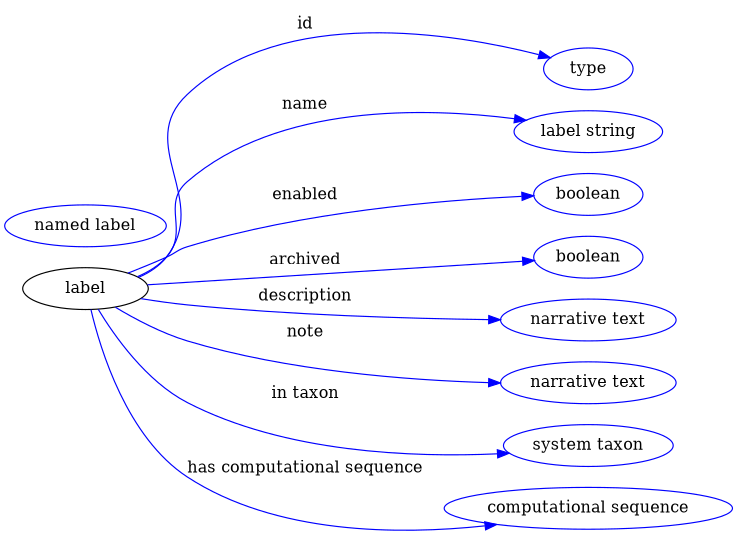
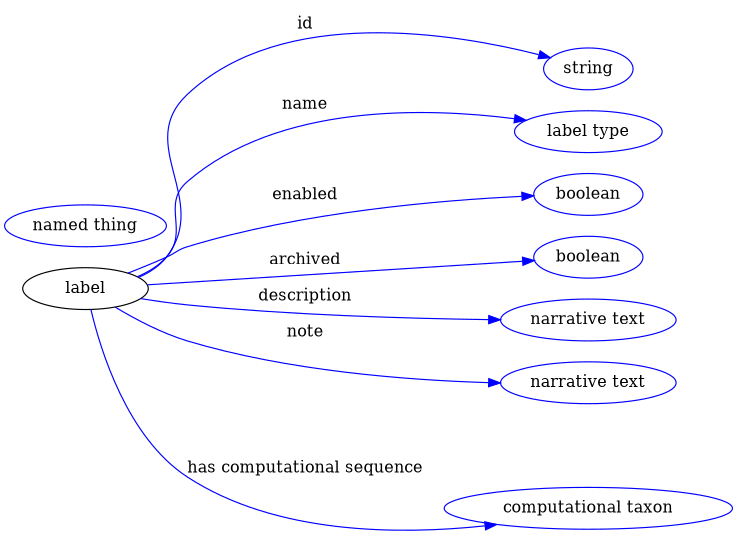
(588, 69) -> (588, 69)
(588, 132) -> (588, 132)
(85, 226) -> (85, 226)
(588, 446) -> none
(588, 508) -> (588, 508)
